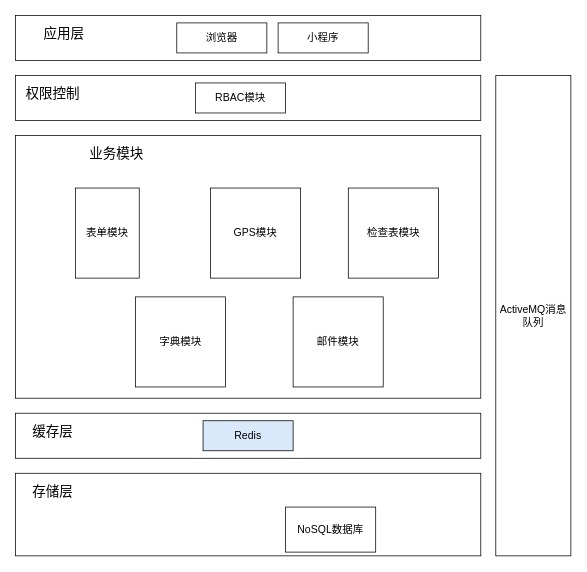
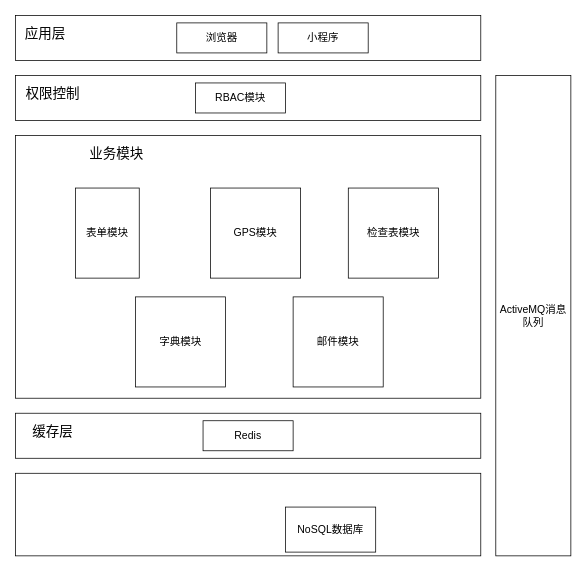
(64, 34) -> (45, 34)
(248, 435) -> (248, 435)
(53, 492) -> none
